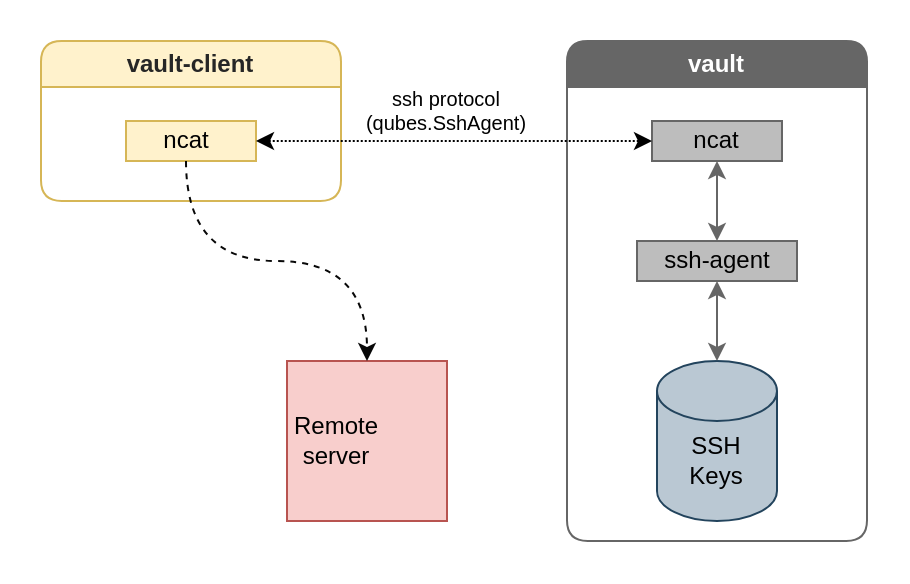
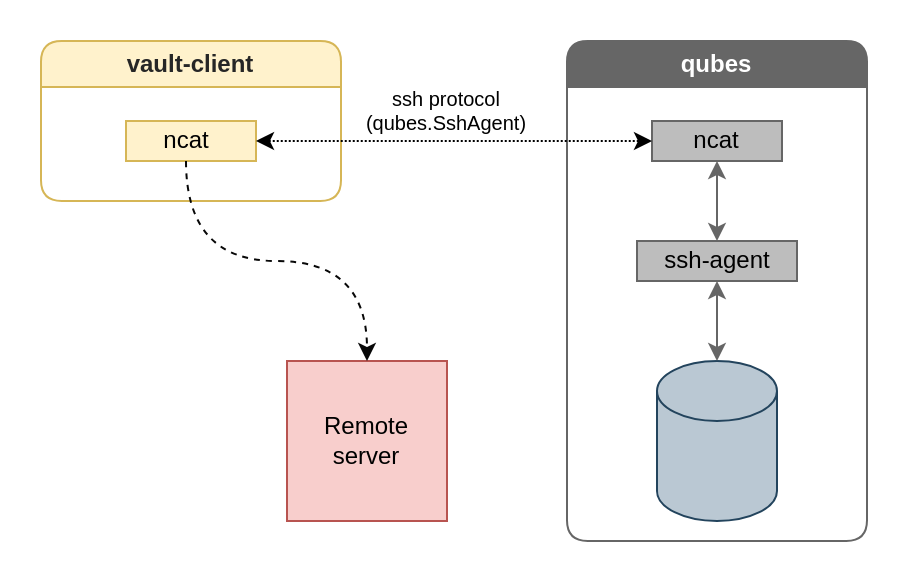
(717, 65) -> (717, 65)
(337, 441) -> (367, 441)
(717, 461) -> none
